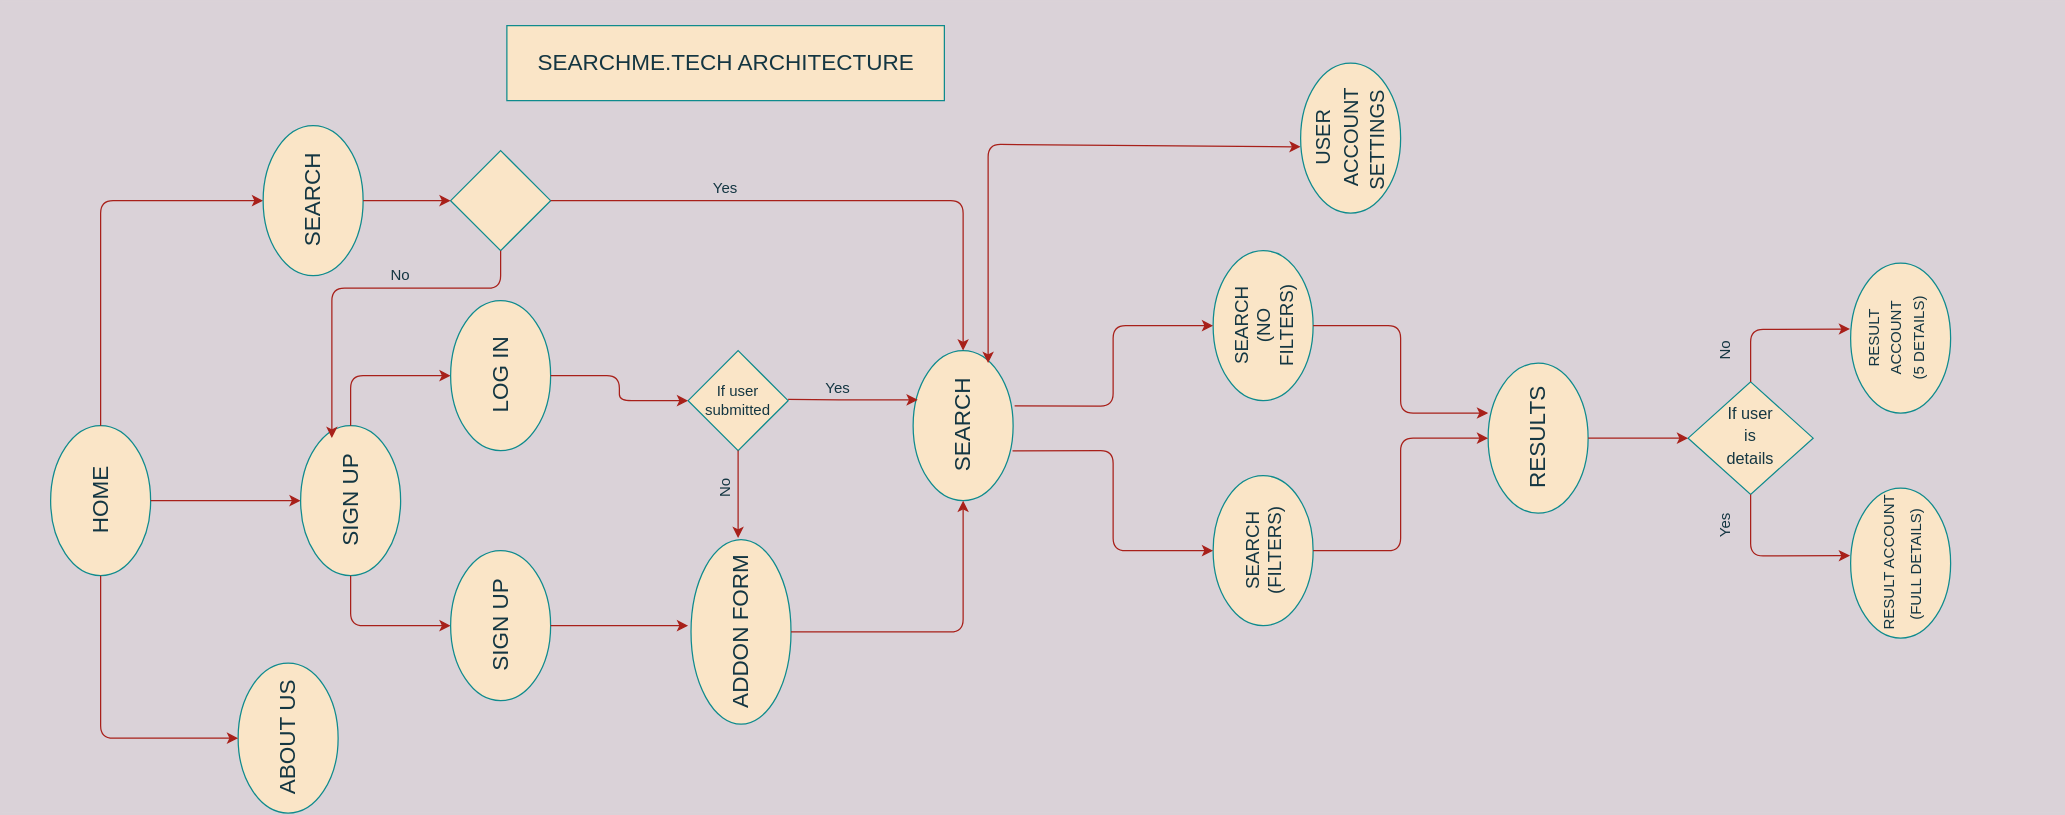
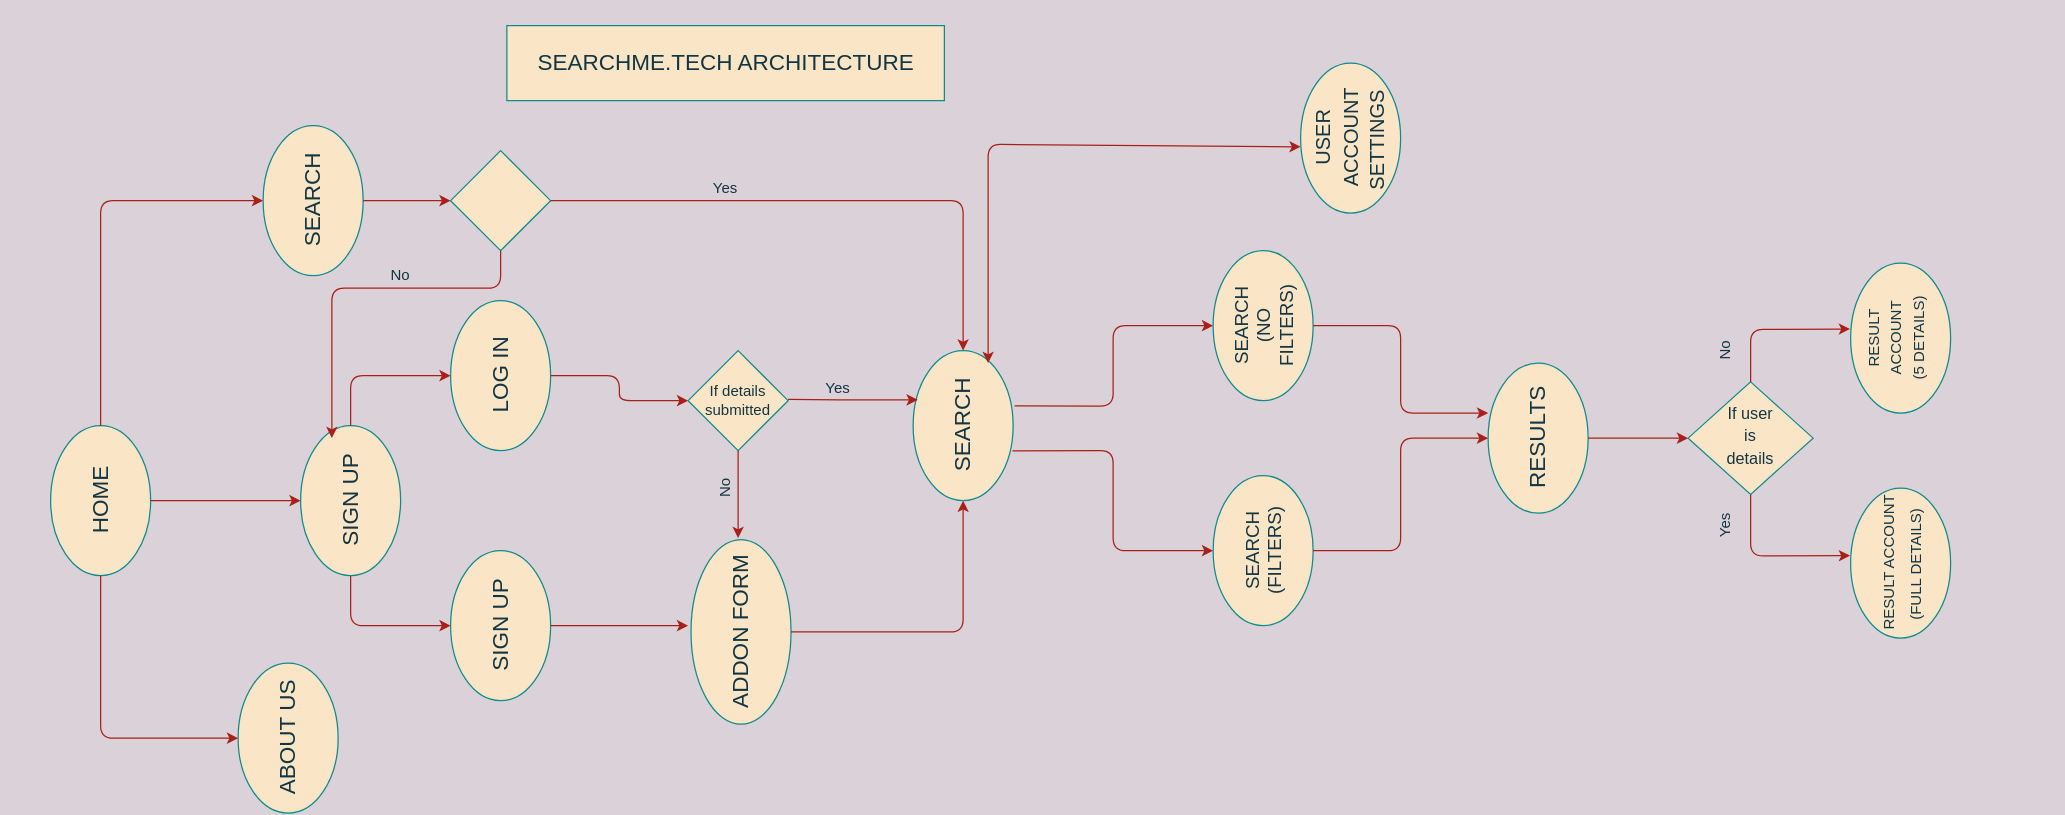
(738, 401) -> (738, 401)
